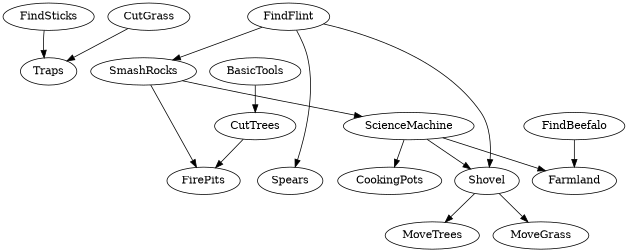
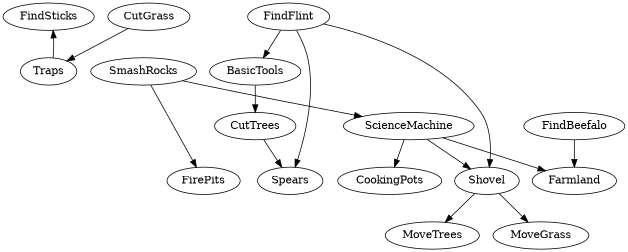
(44, 40) -> (54, 48)
(221, 42) -> (274, 41)
(232, 151) -> (271, 150)
